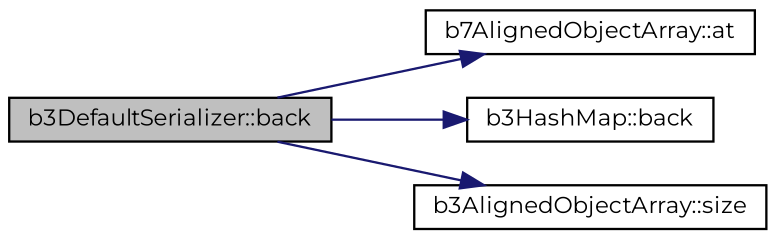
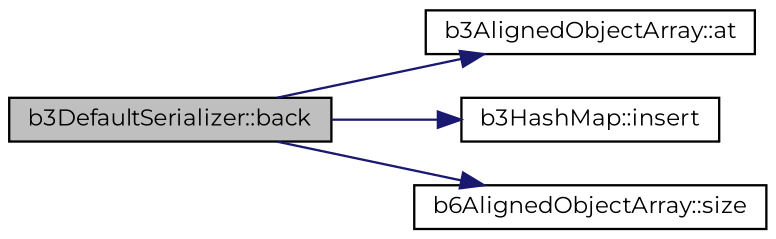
(590, 32) -> (590, 32)
(590, 120) -> (590, 120)
(590, 207) -> (590, 207)
